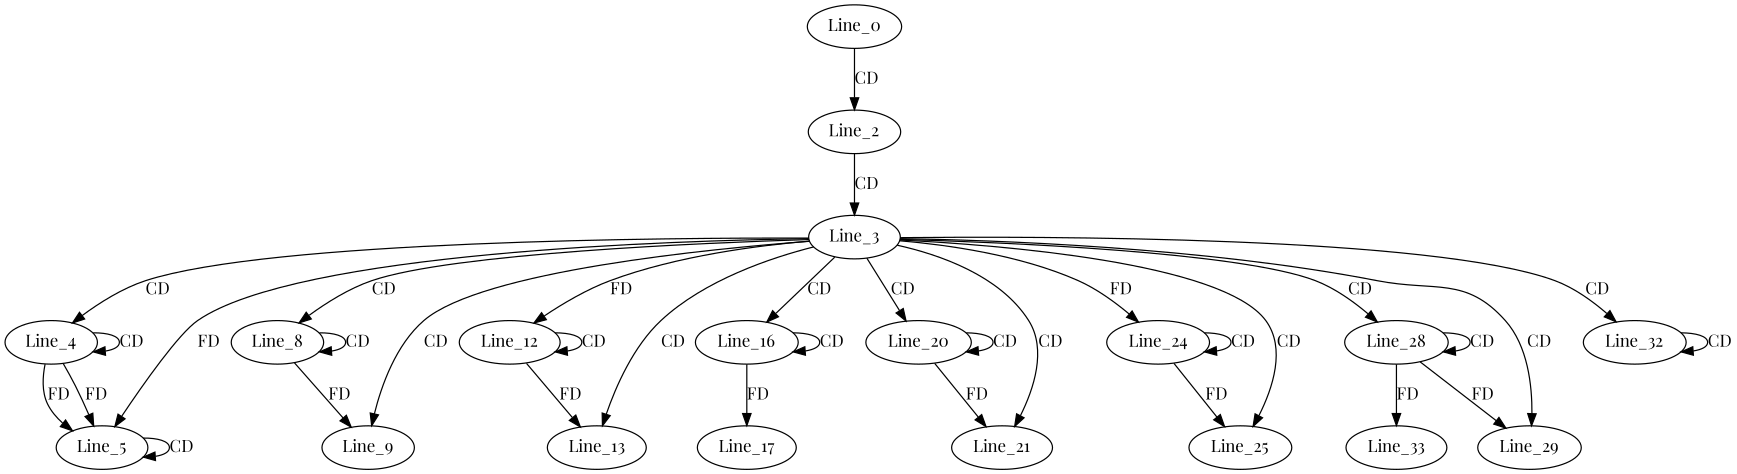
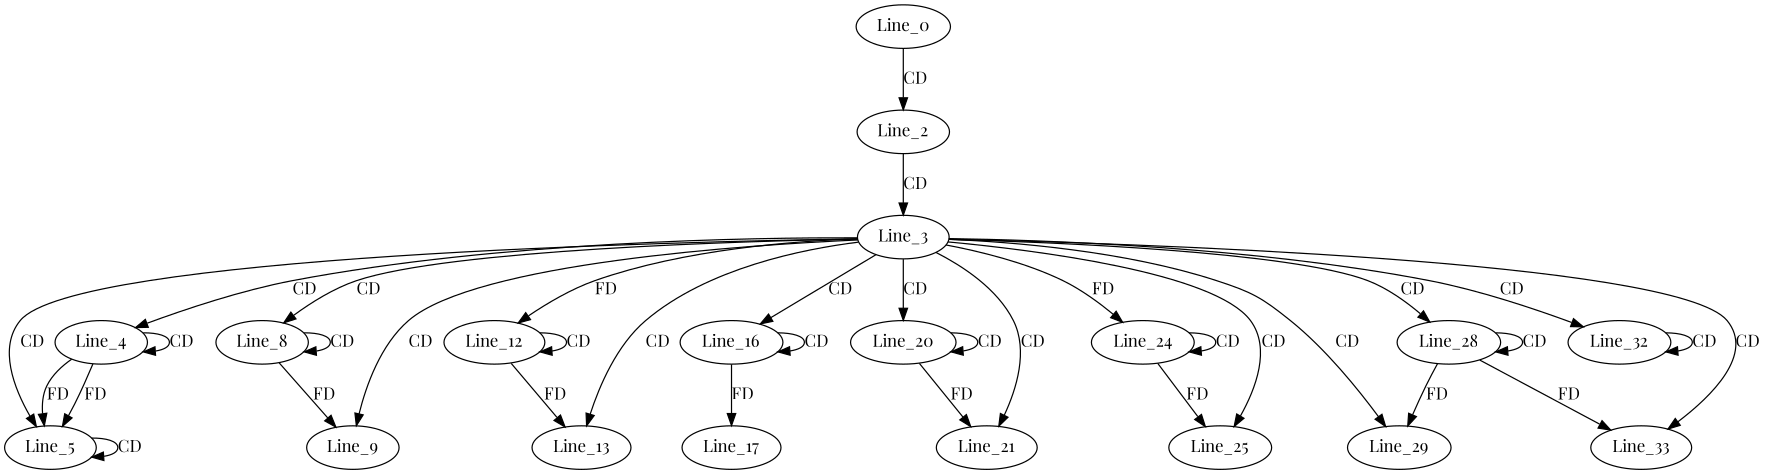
none -> (1404, 261)
(209, 342) -> (32, 342)
